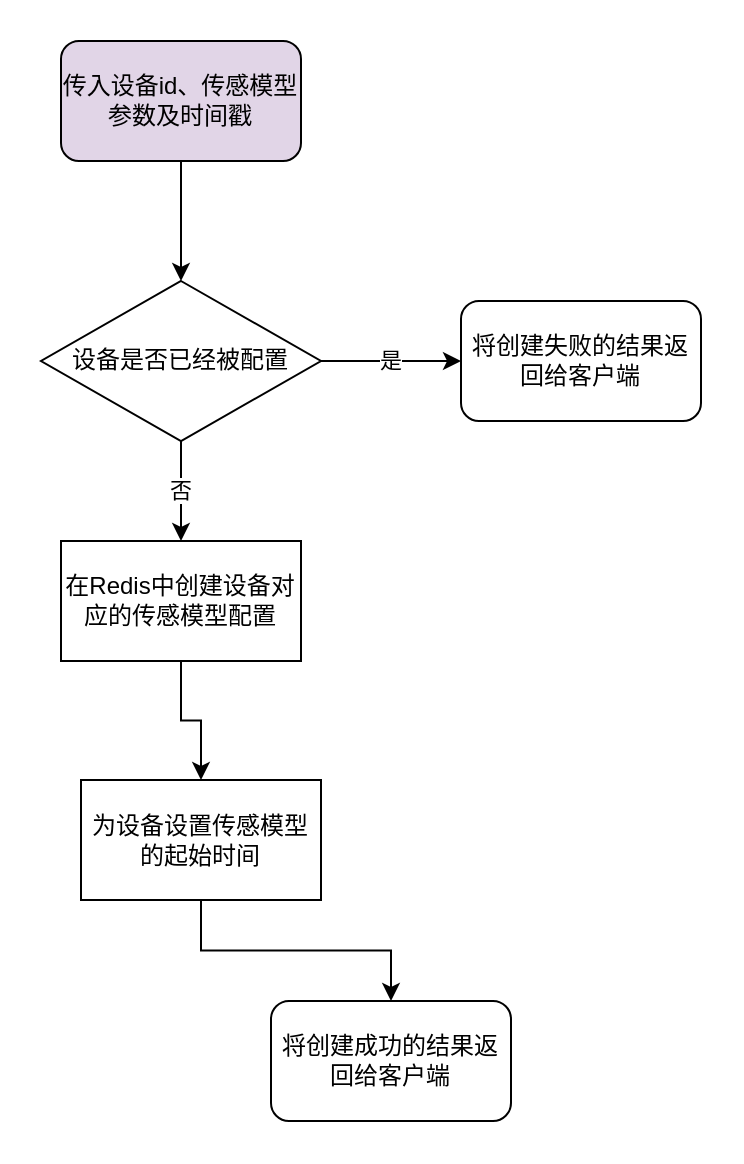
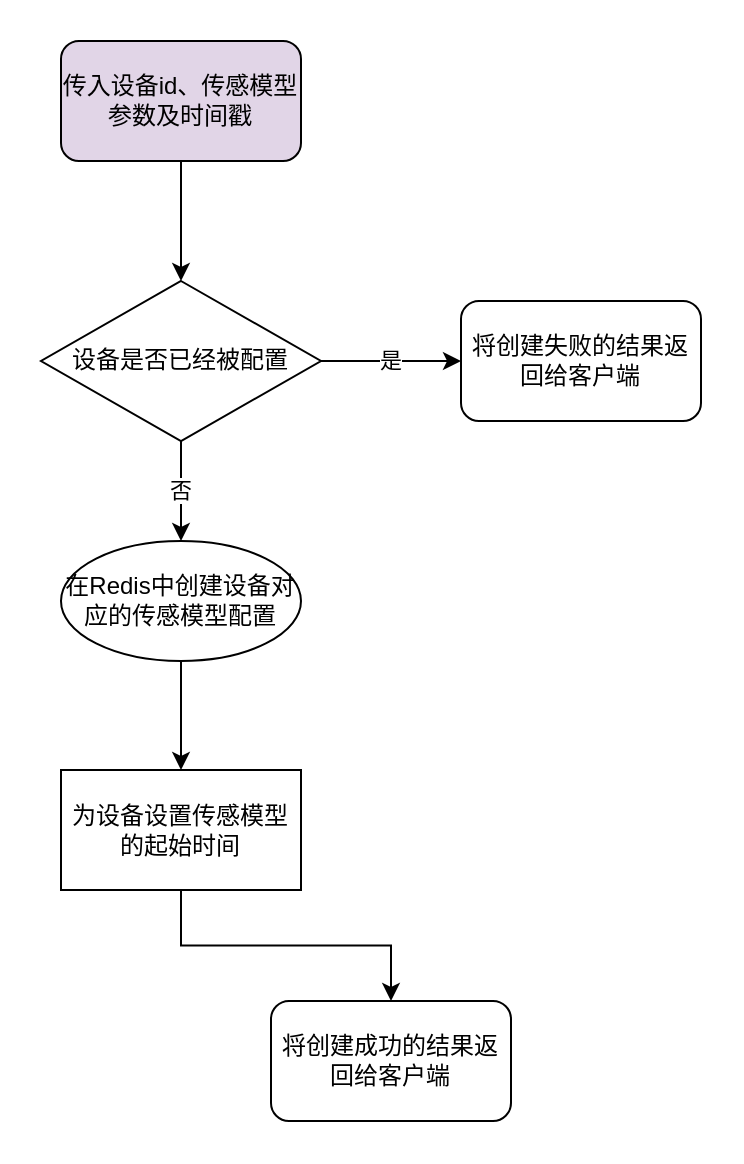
(181, 601) -> (181, 601)
(201, 840) -> (181, 830)
